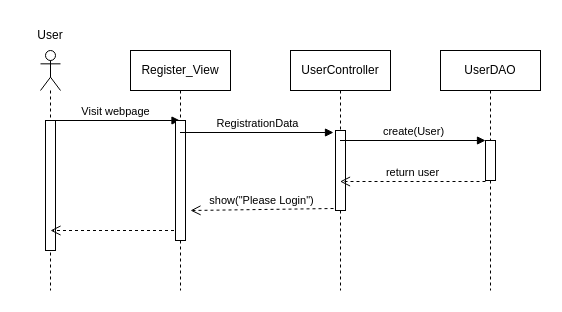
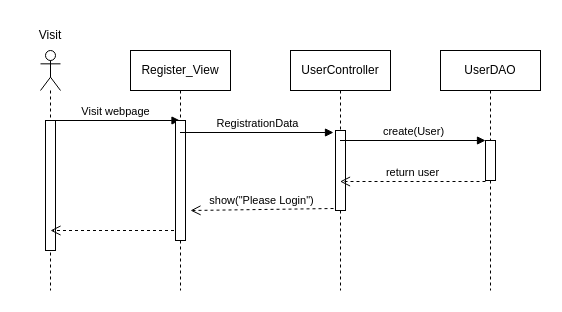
(51, 36) -> (51, 36)
